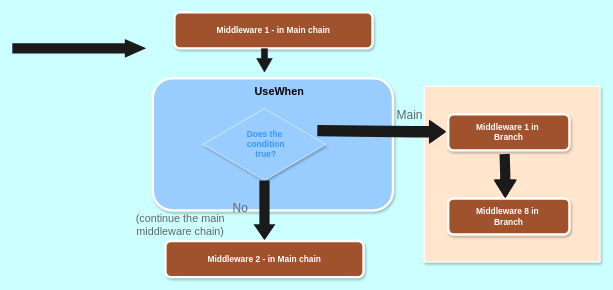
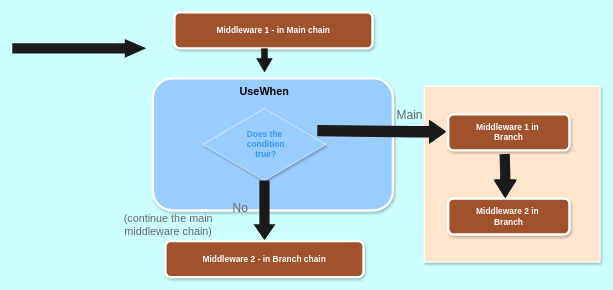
(279, 92) -> (264, 92)
(509, 216) -> (509, 216)
(180, 225) -> (168, 225)
(264, 259) -> (264, 259)
